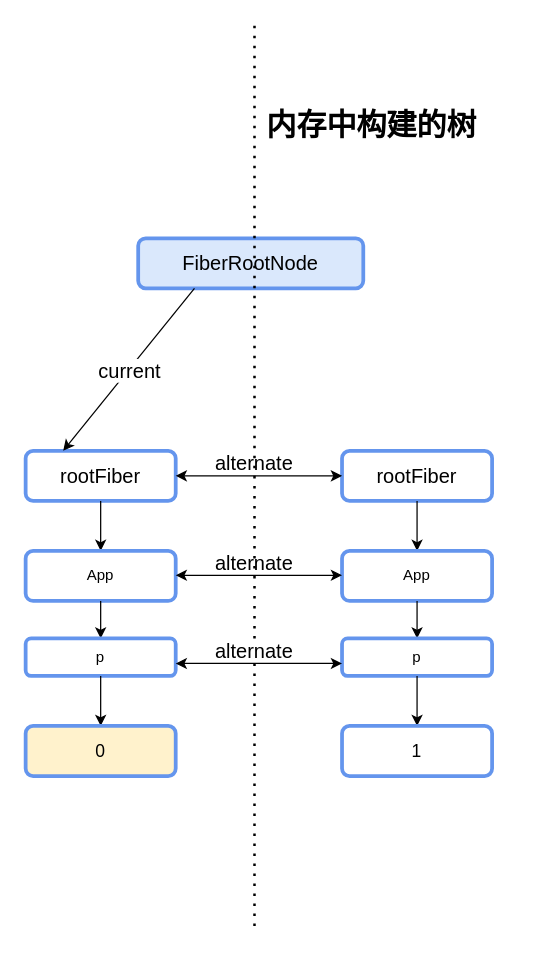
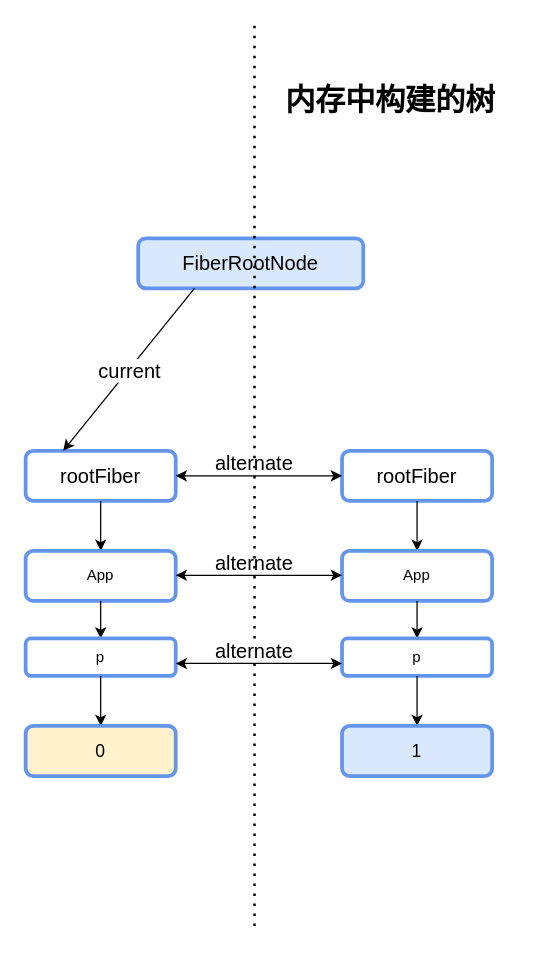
(379, 132) -> (398, 107)
(417, 751) -> (417, 751)
